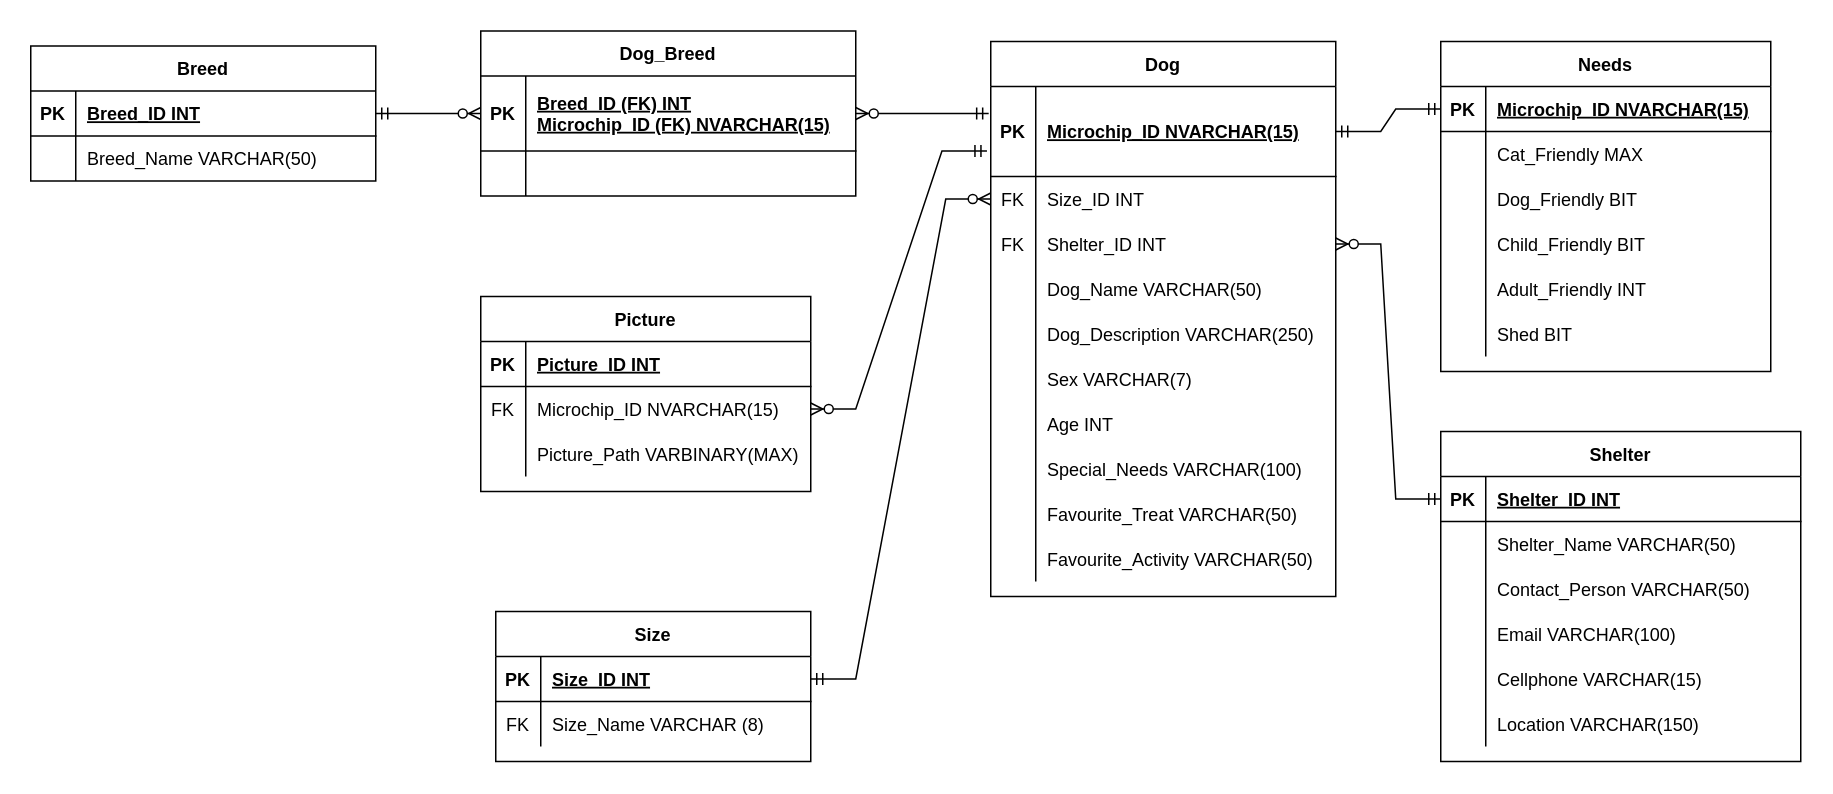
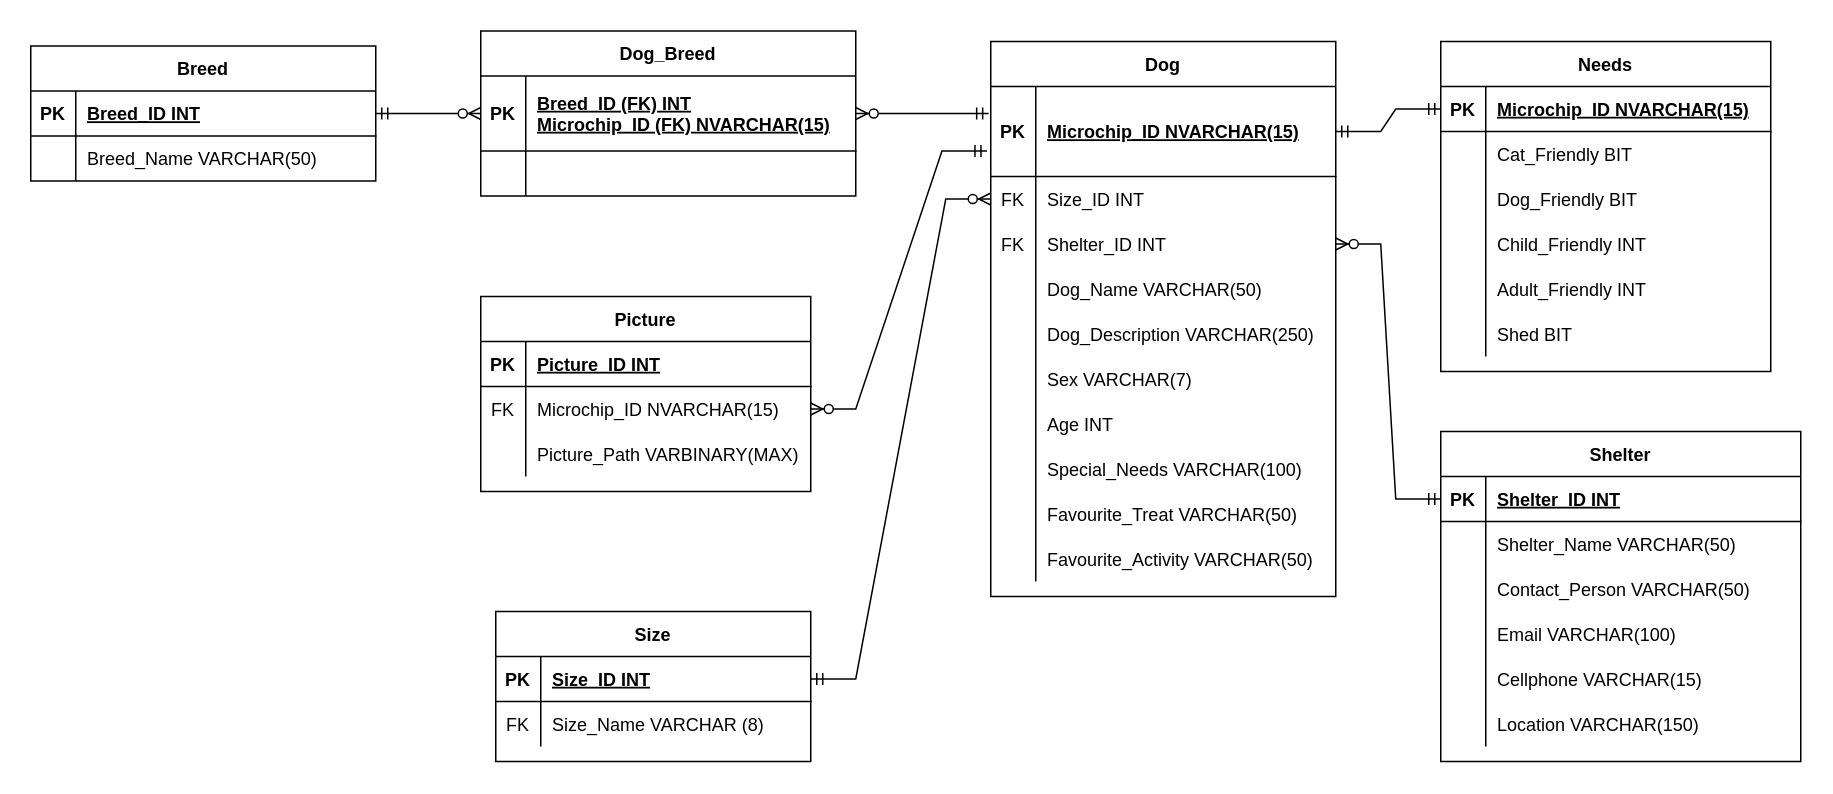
(1571, 155) -> (1571, 155)
(1576, 245) -> (1576, 245)
